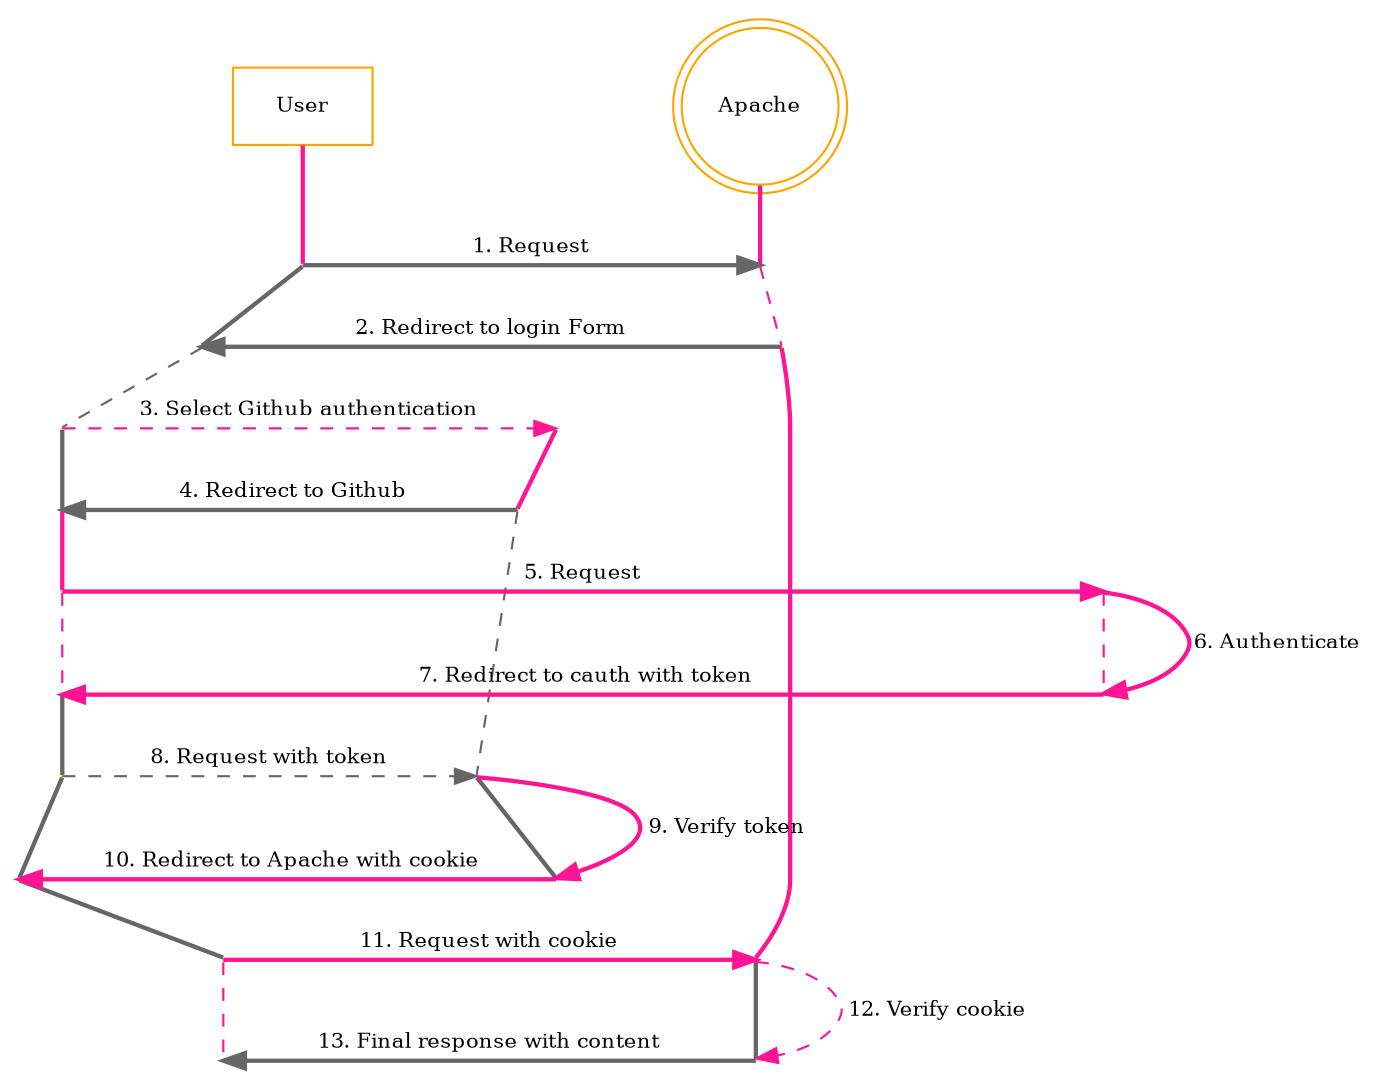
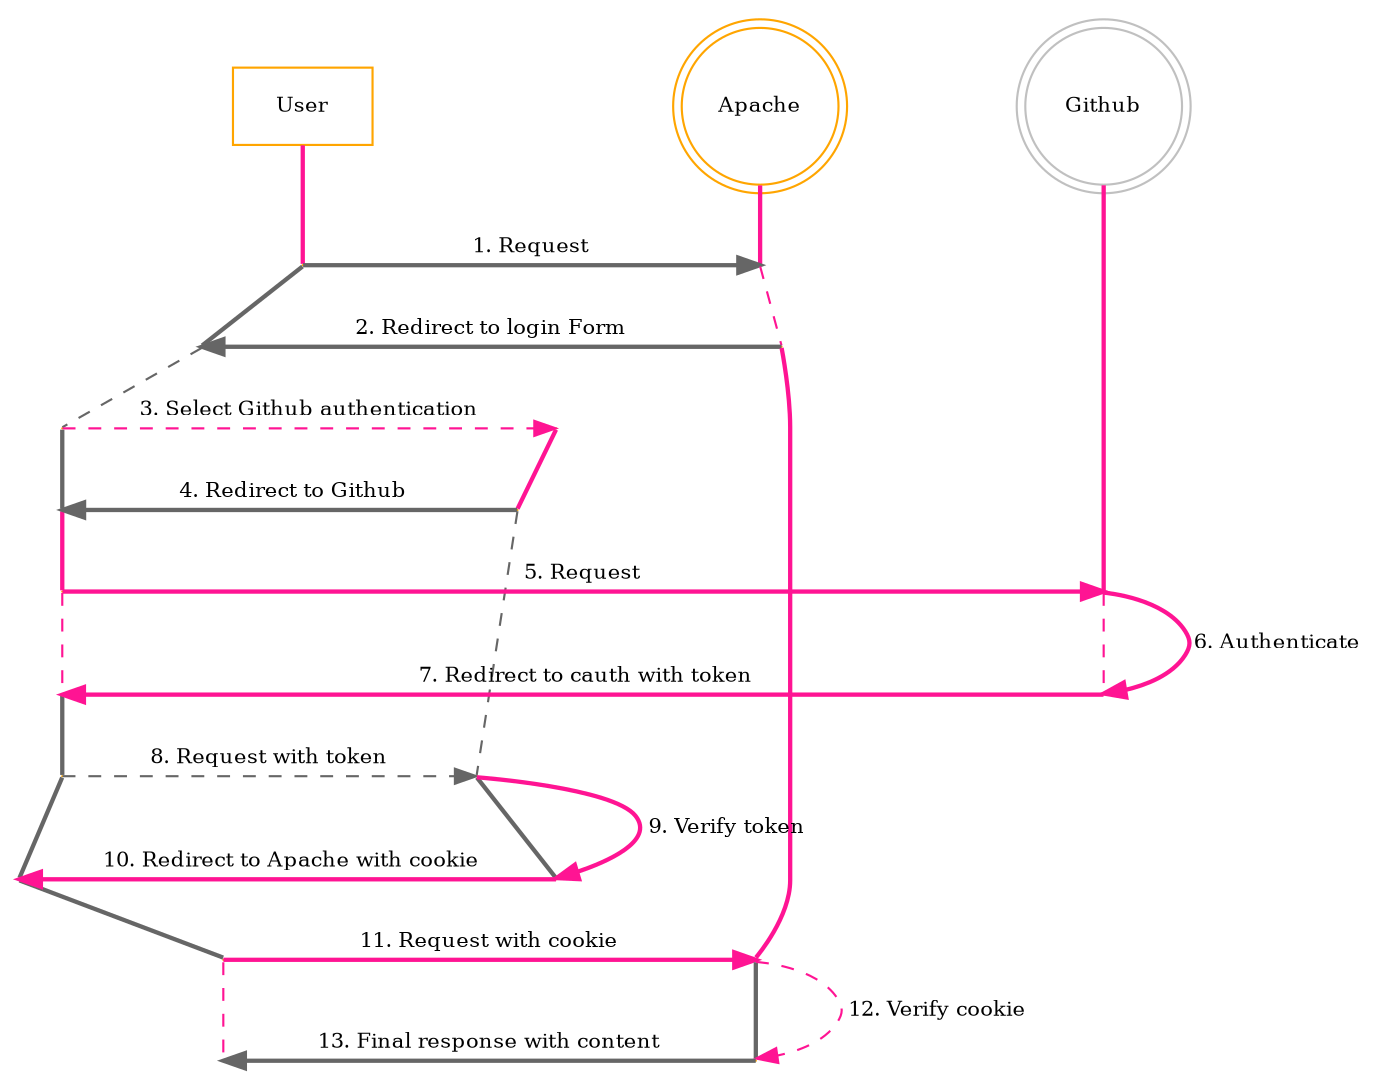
none -> (1104, 106)
